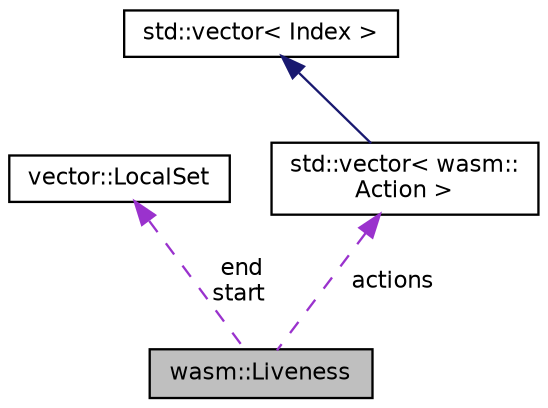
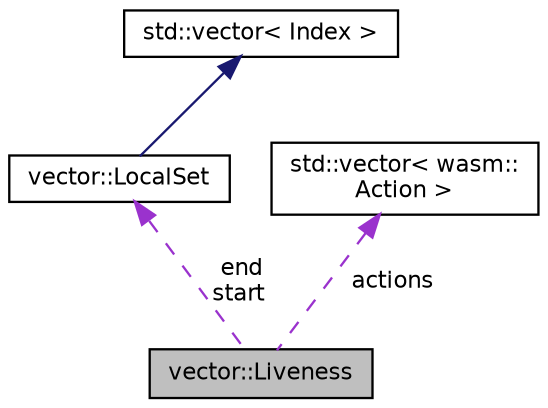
(335, 108) -> (182, 115)
(261, 374) -> (261, 374)
